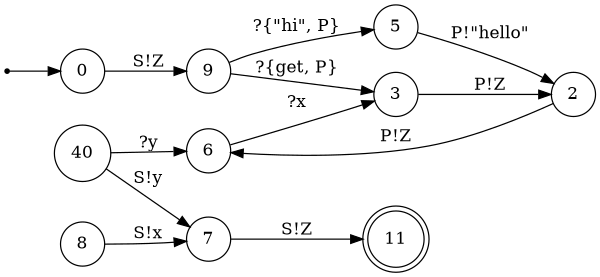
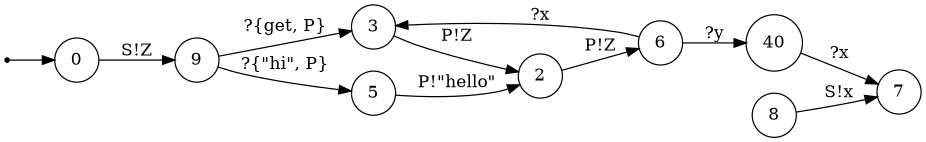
(142, 152) -> (708, 43)
(149, 178) -> (840, 53)
(396, 239) -> none
